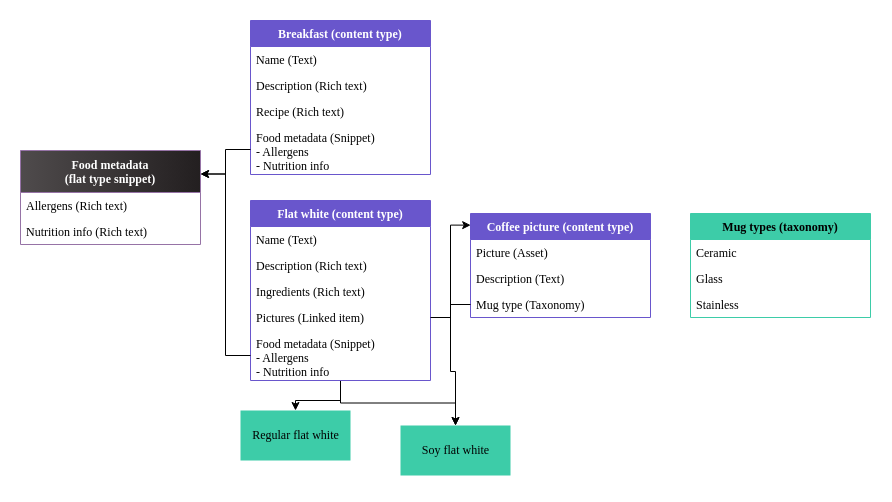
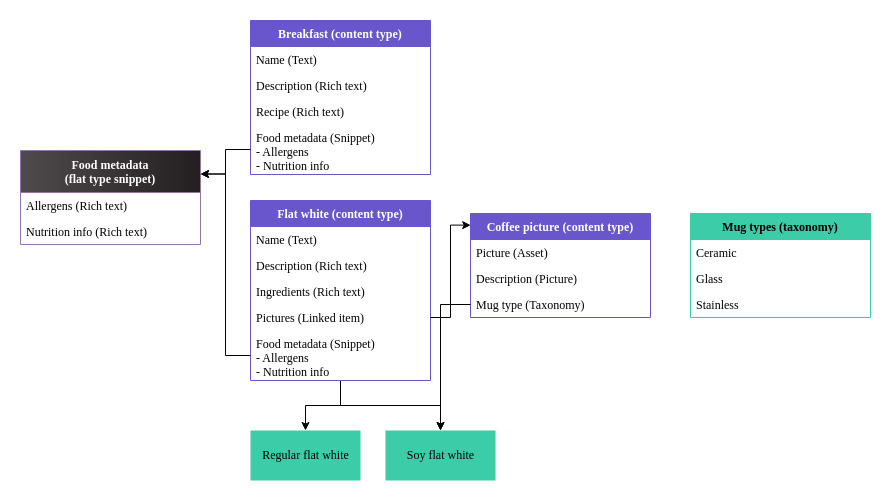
(532, 279) -> (540, 279)
(296, 436) -> (306, 456)
(456, 451) -> (441, 456)
